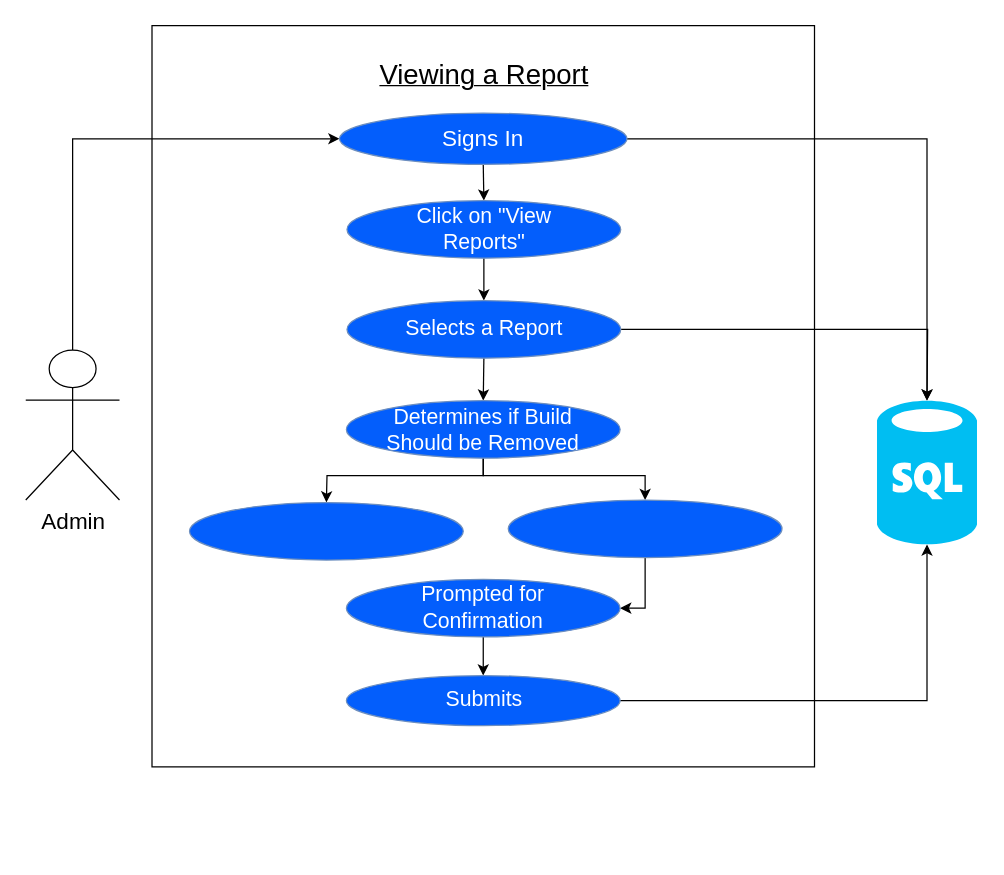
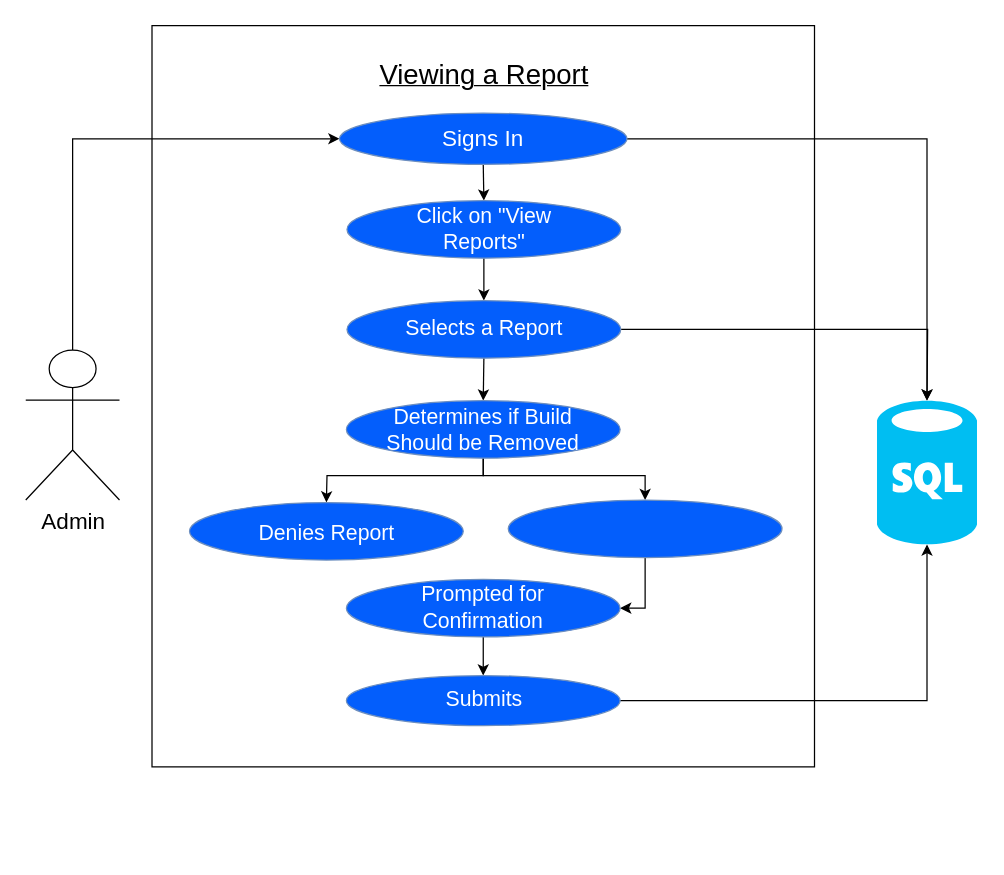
none -> (326, 534)
